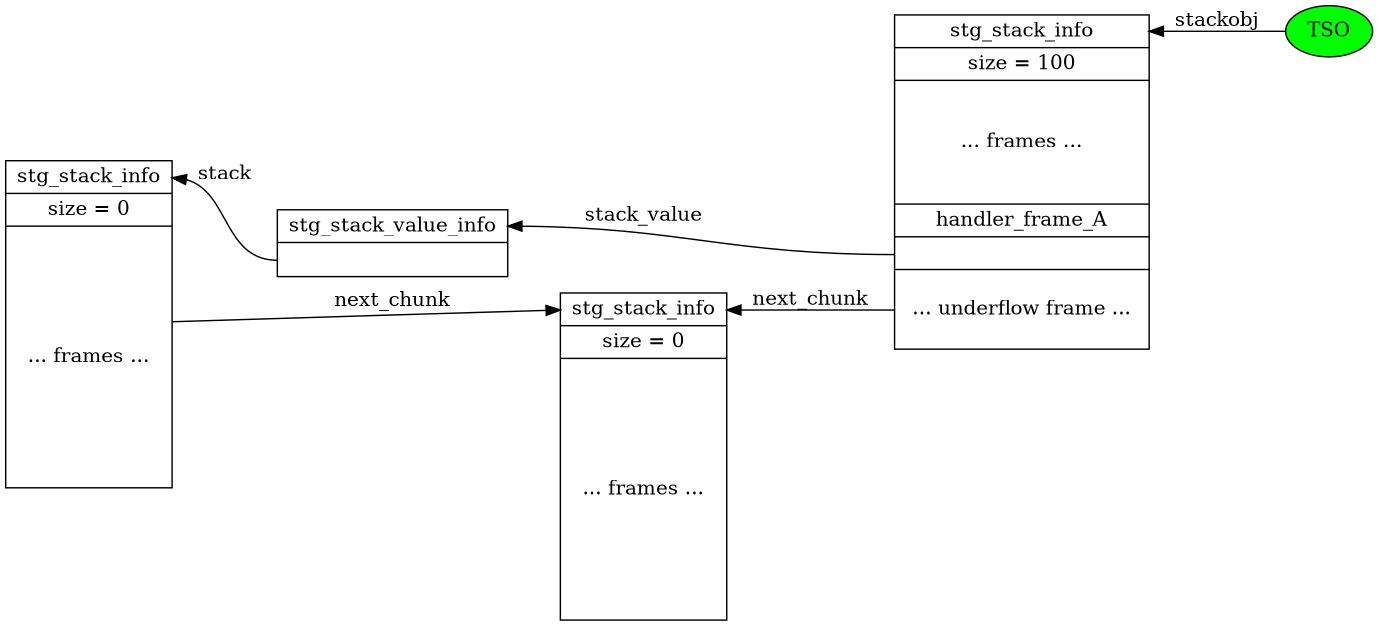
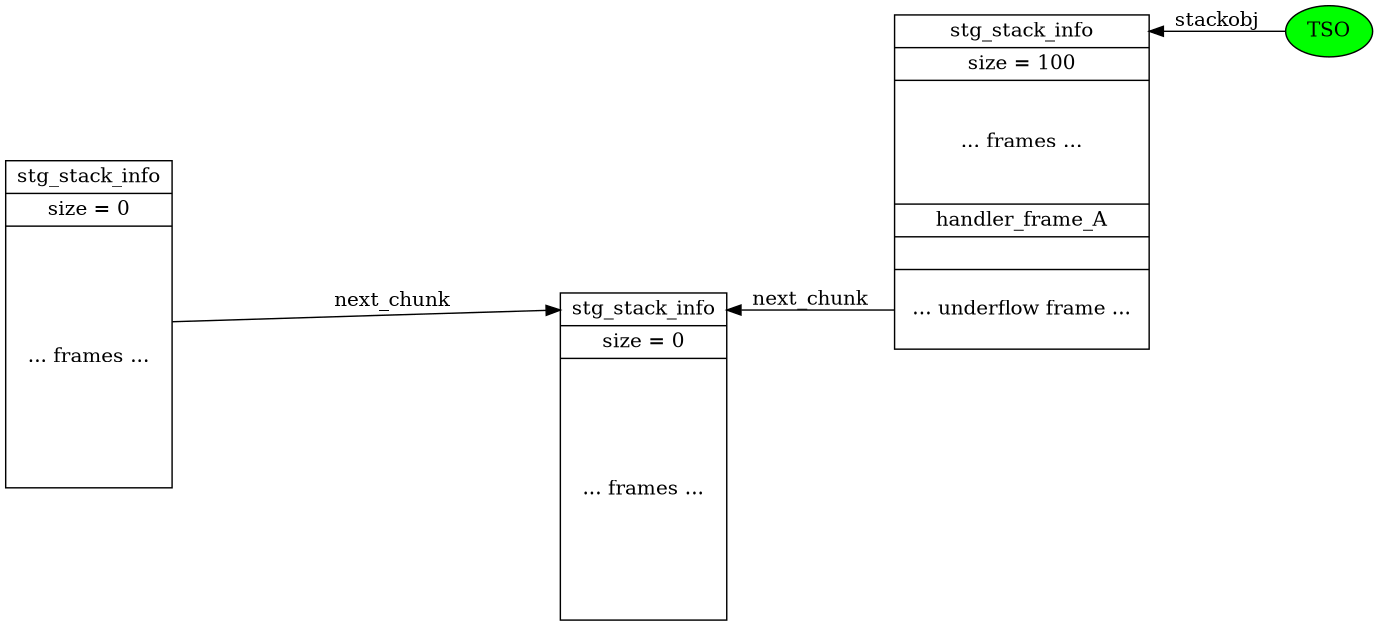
(393, 243) -> none
